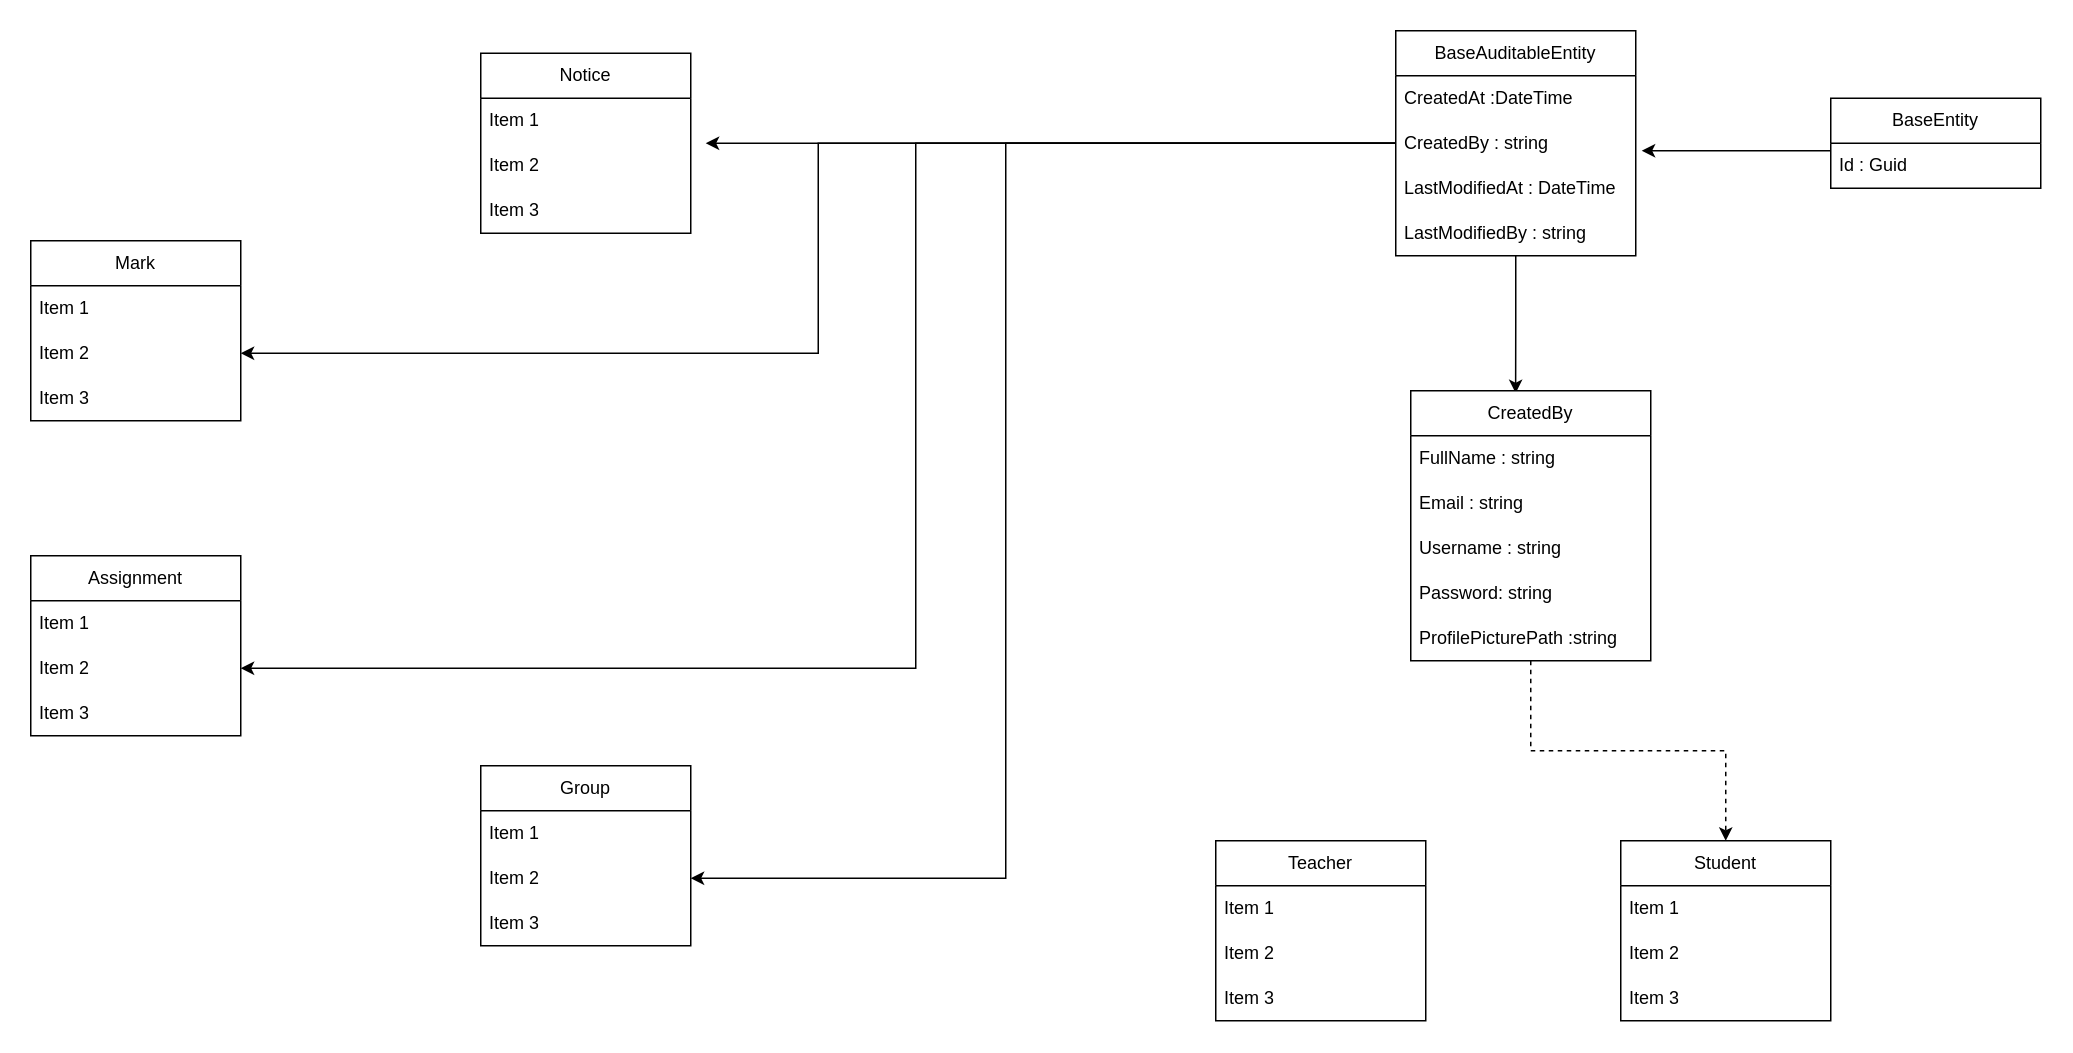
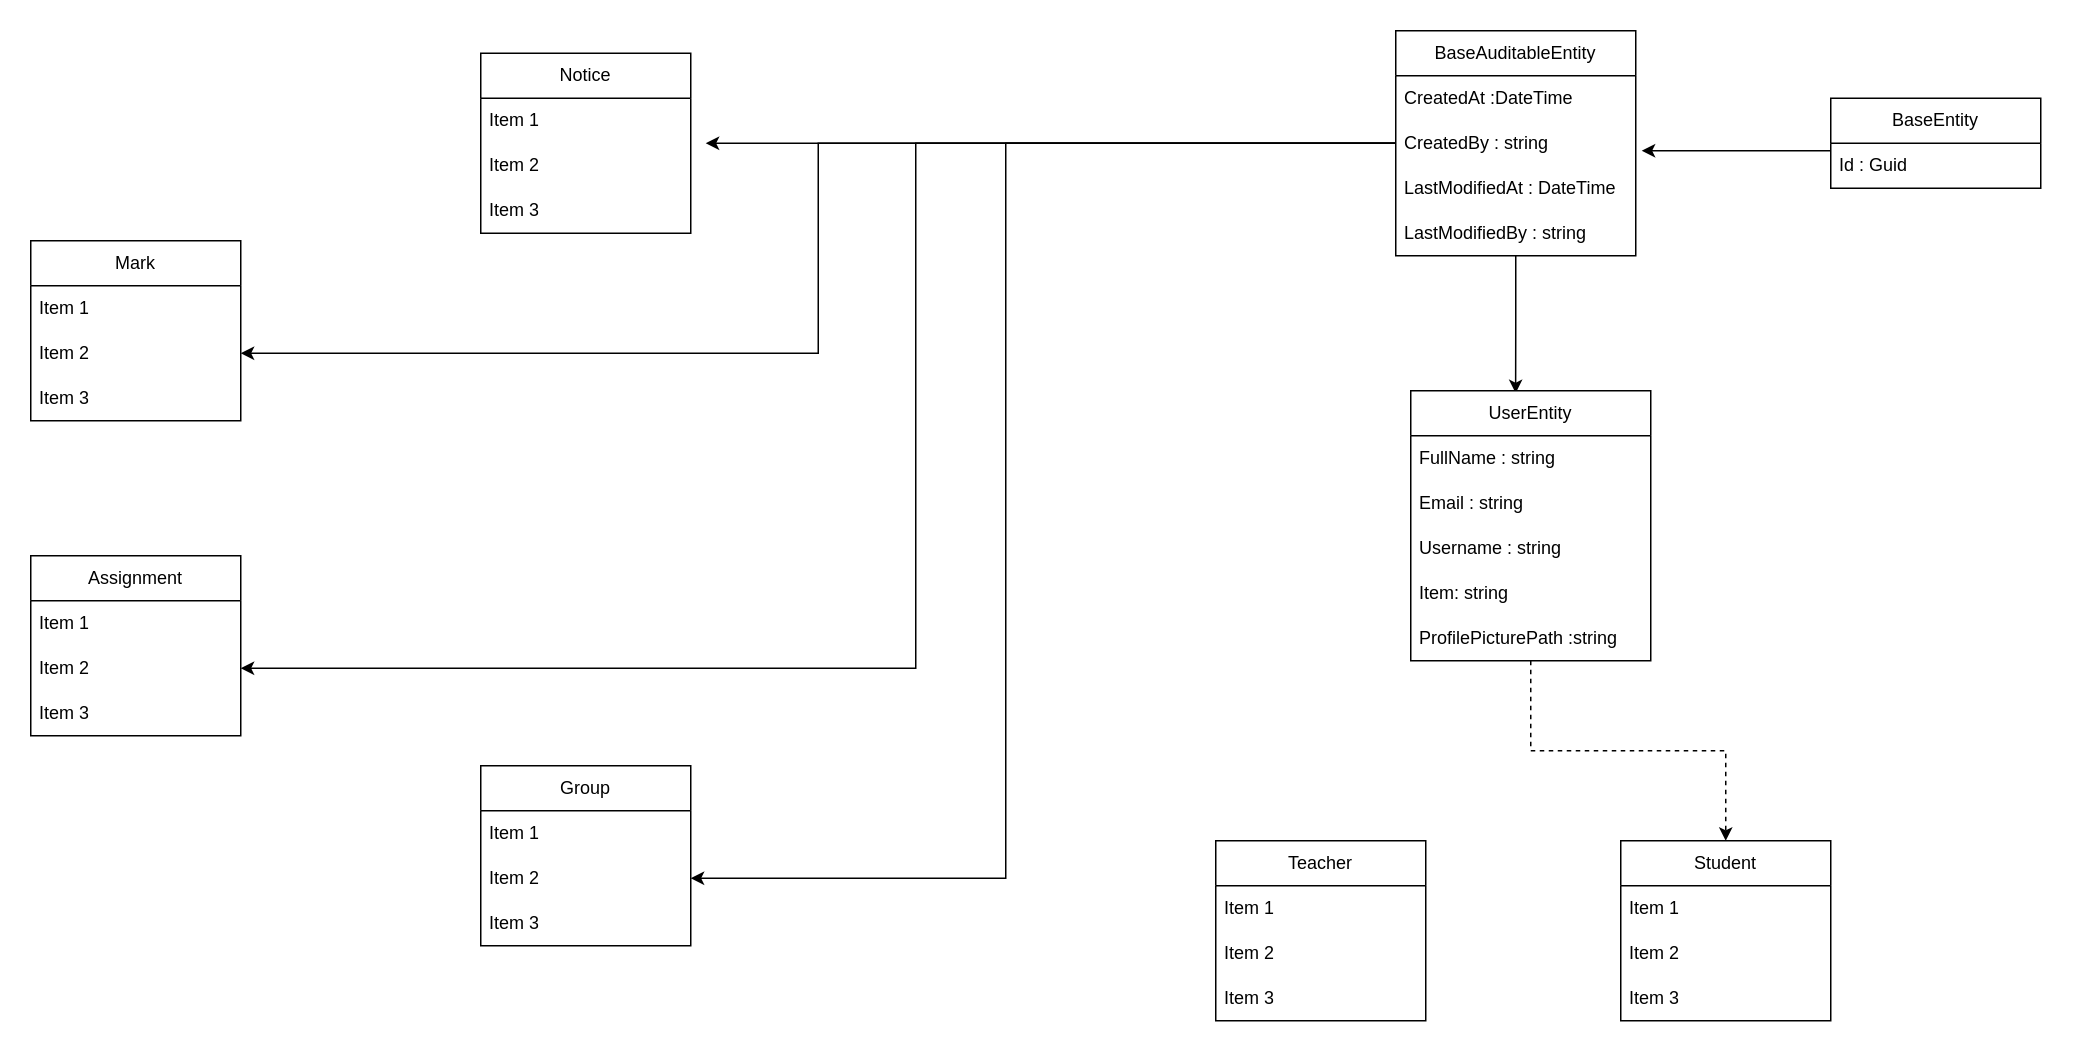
(1531, 413) -> (1531, 413)
(1493, 593) -> (1473, 593)
